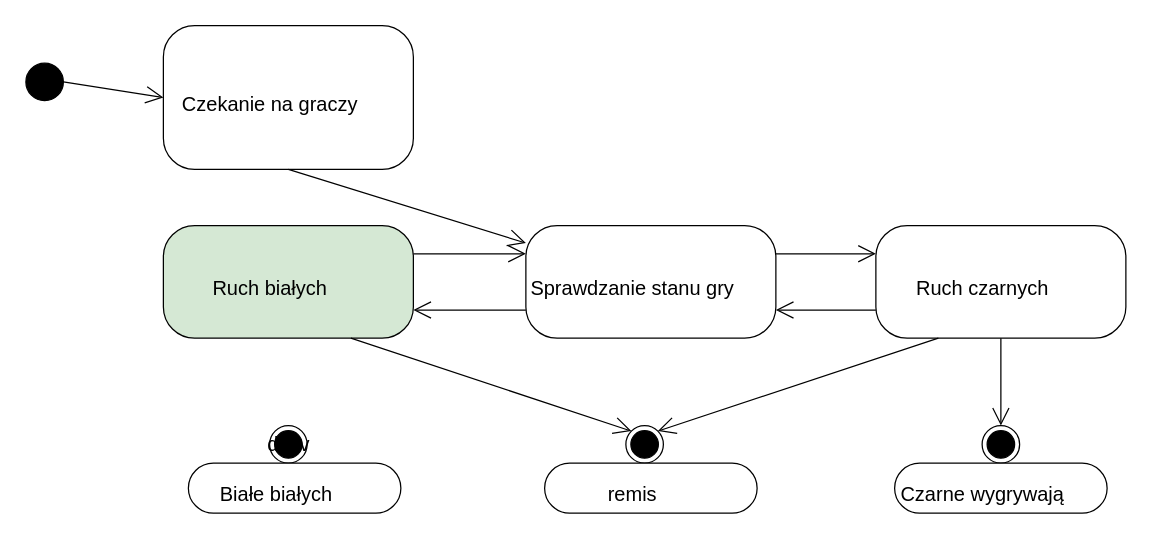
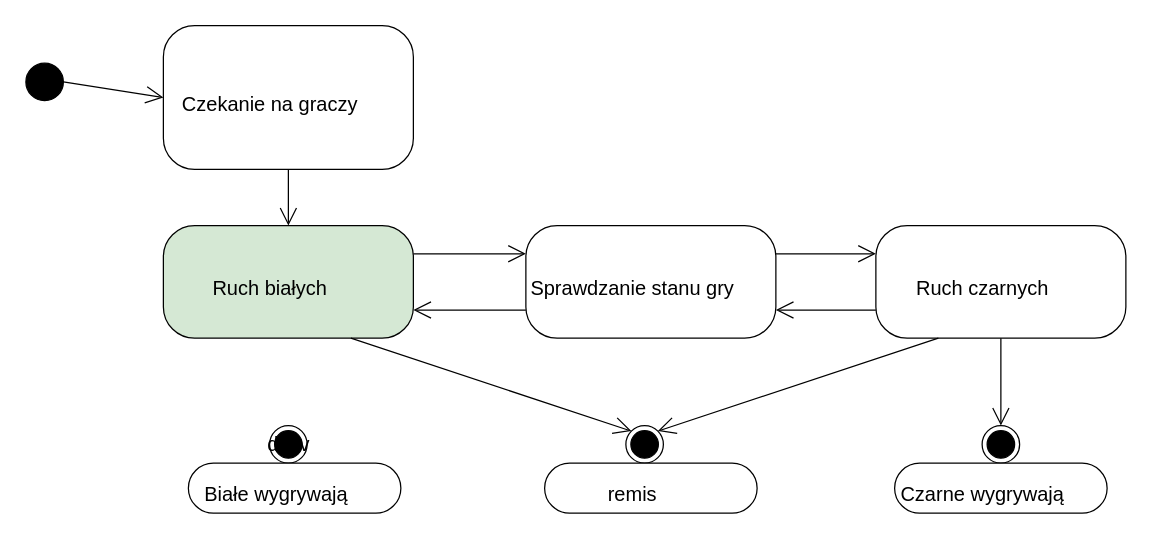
(405, 206) -> (288, 196)
(276, 494) -> (276, 494)
